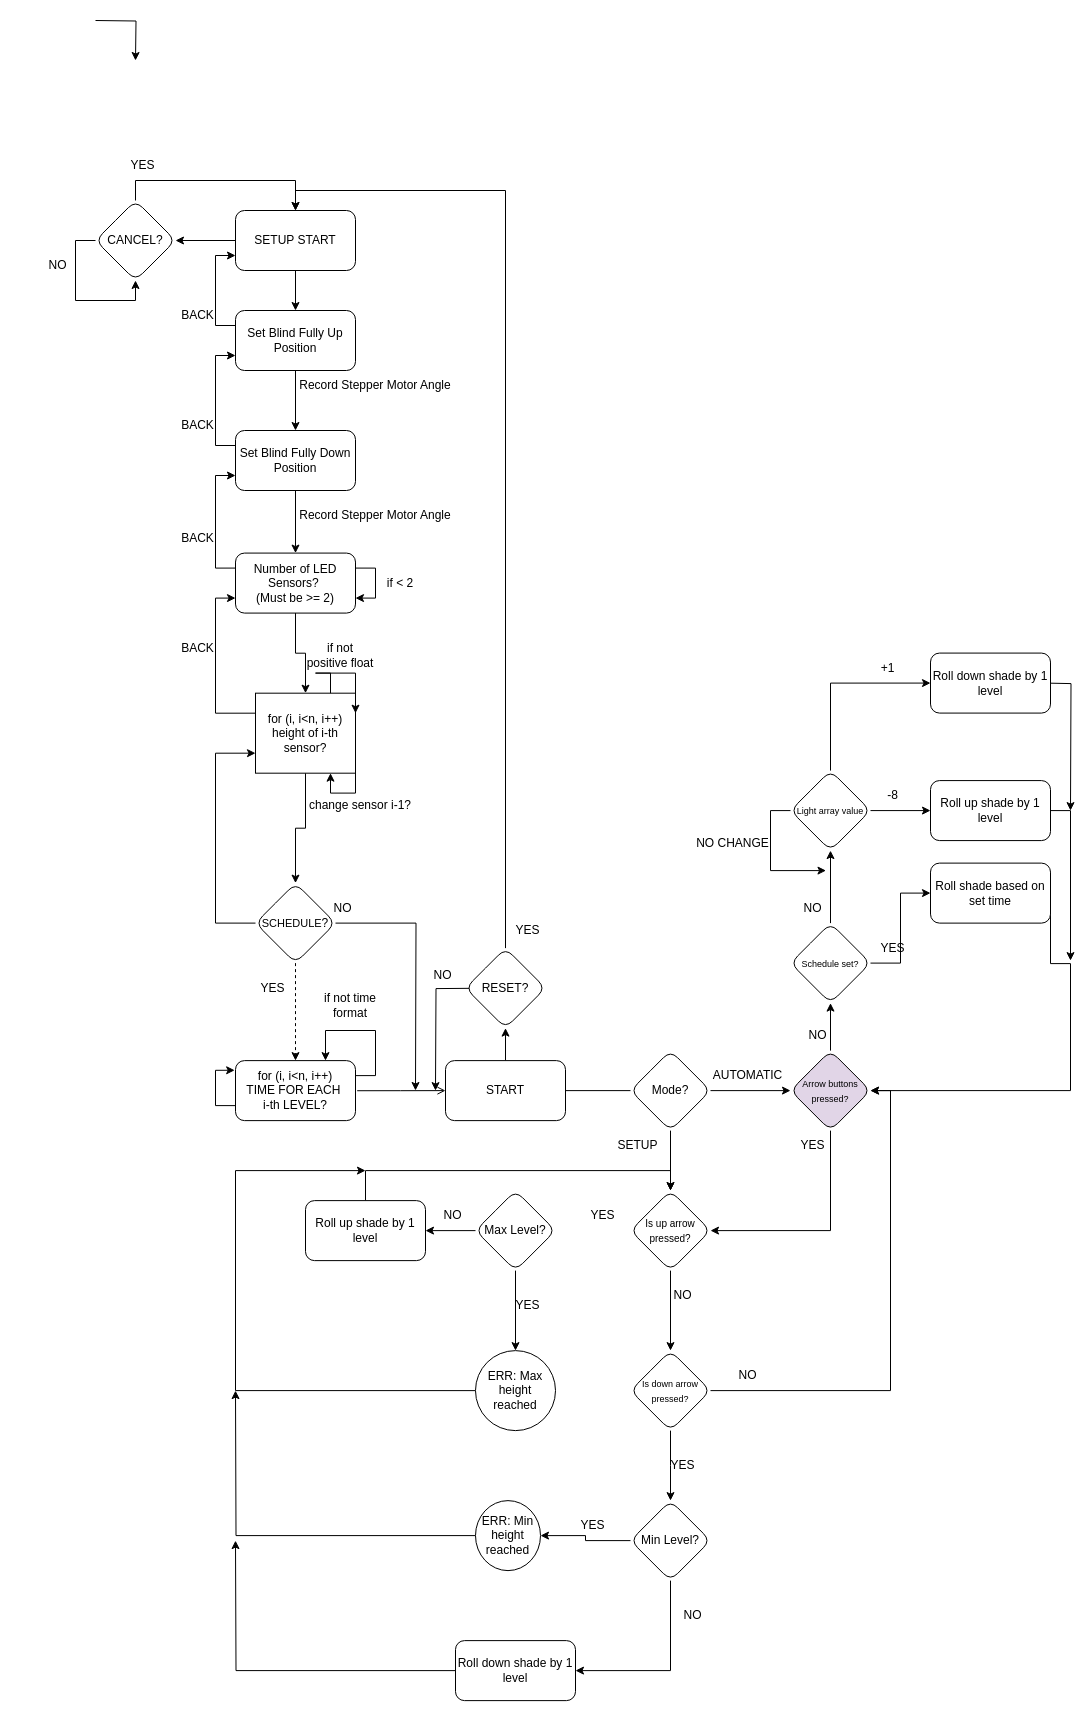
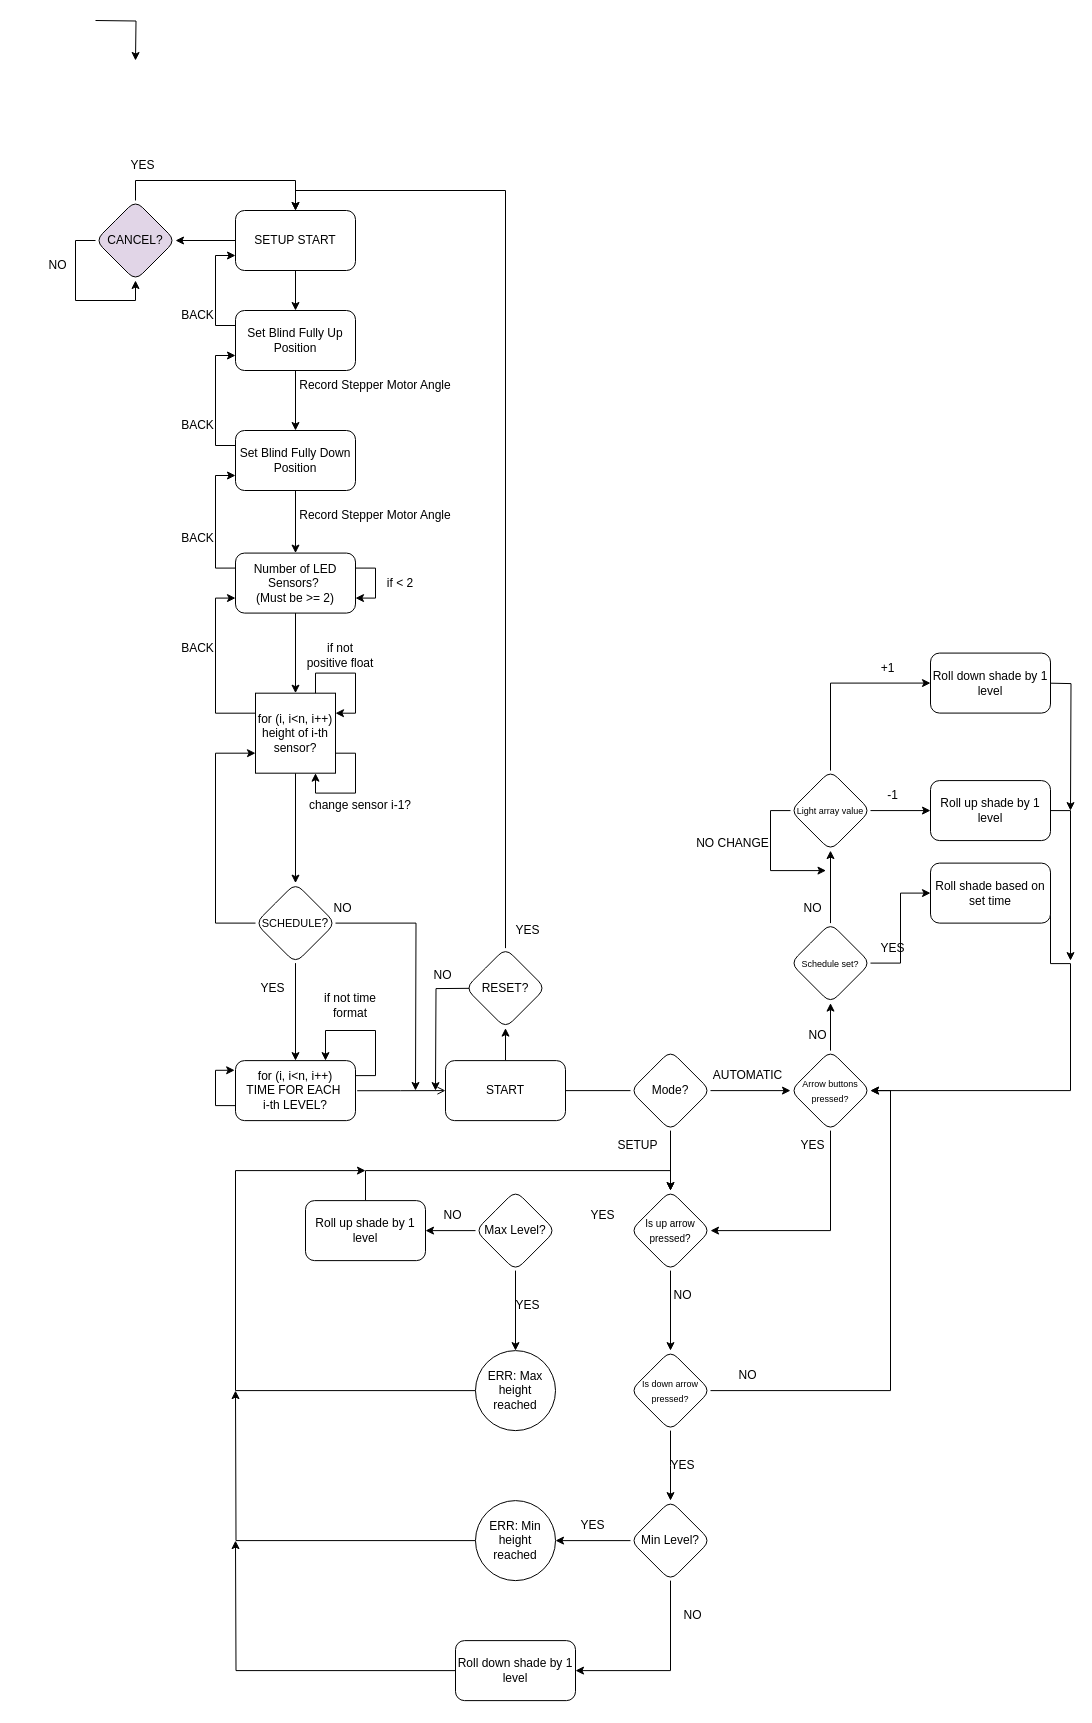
(136, 241) -> (136, 241)
(306, 733) -> (296, 733)
(893, 796) -> (893, 796)
(296, 1009) -> (296, 1009)
(831, 1091) -> (831, 1091)
(508, 1536) -> (516, 1541)
